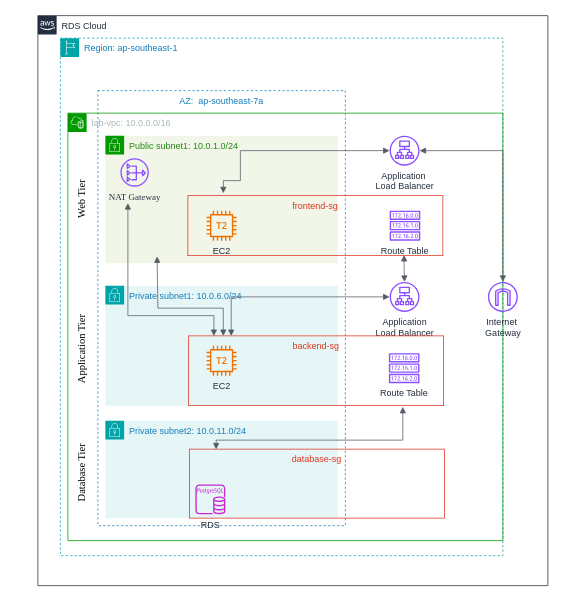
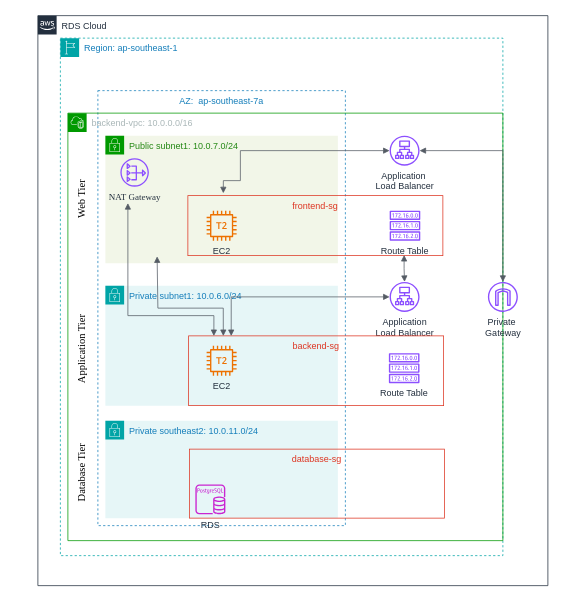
(135, 124) -> (147, 124)
(188, 146) -> (188, 146)
(503, 328) -> (503, 328)
(403, 428) -> none
(194, 431) -> (202, 431)
